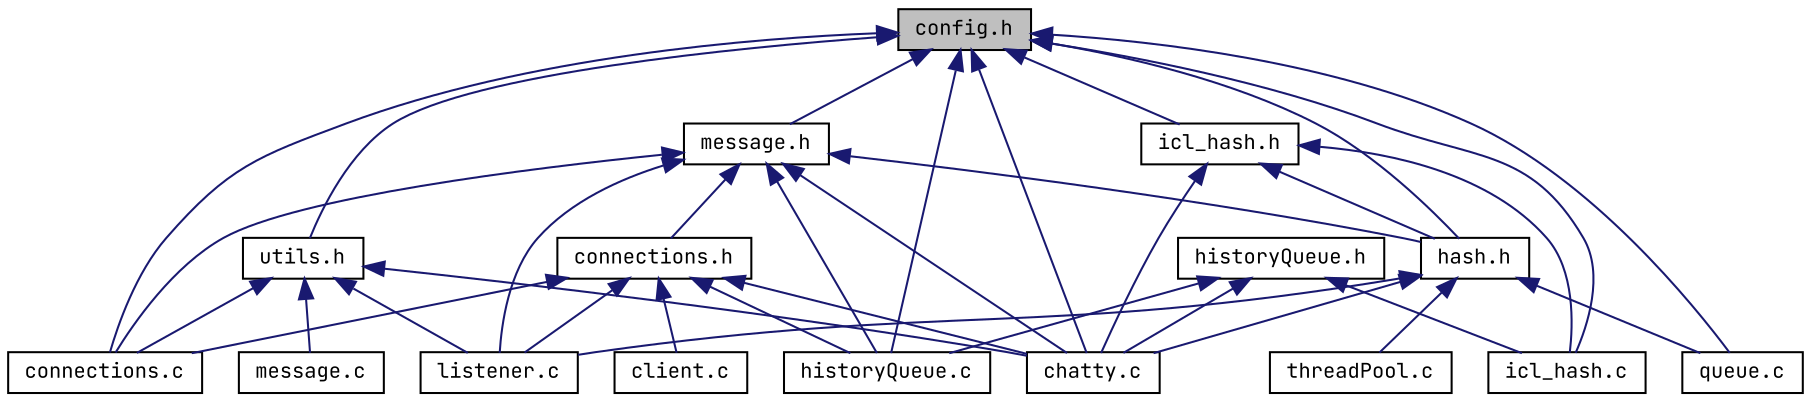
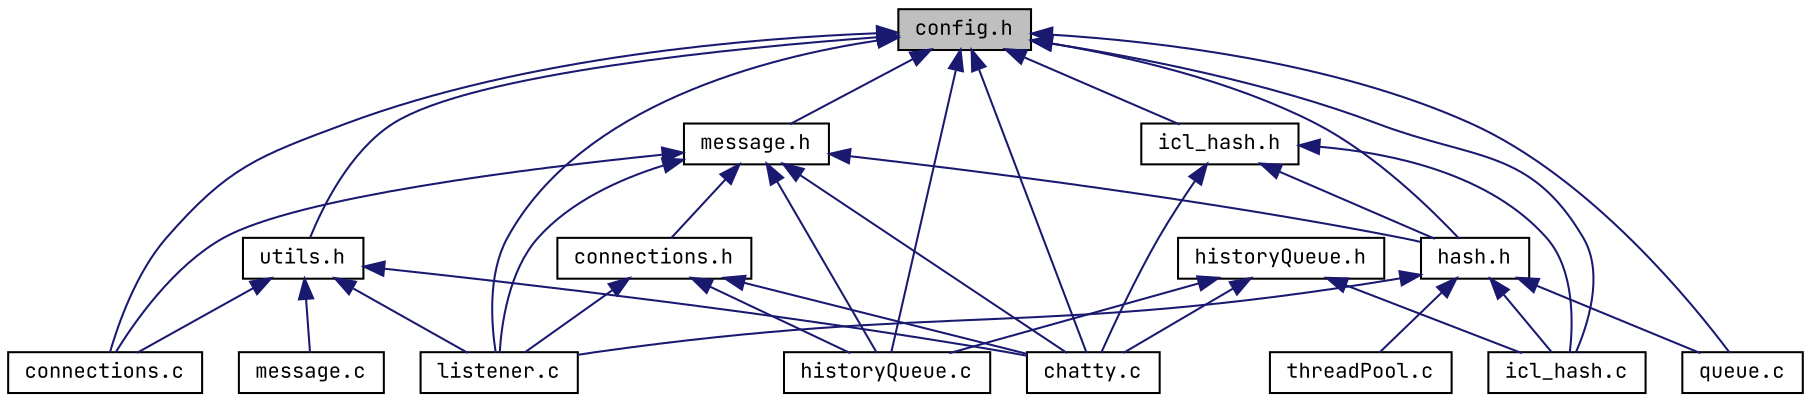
none -> (618, 127)
(370, 317) -> none
(1277, 318) -> (1528, 324)
(681, 373) -> none
